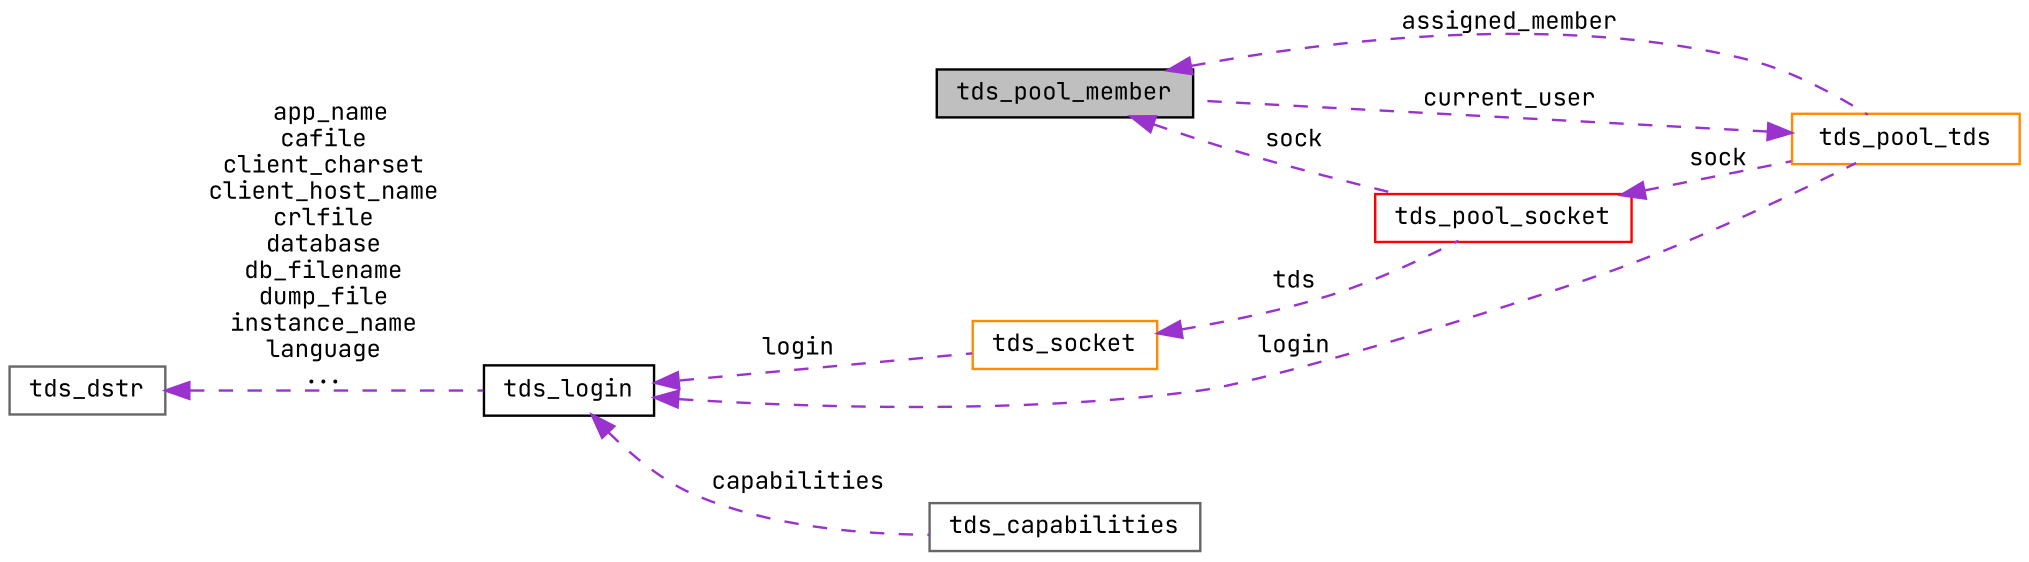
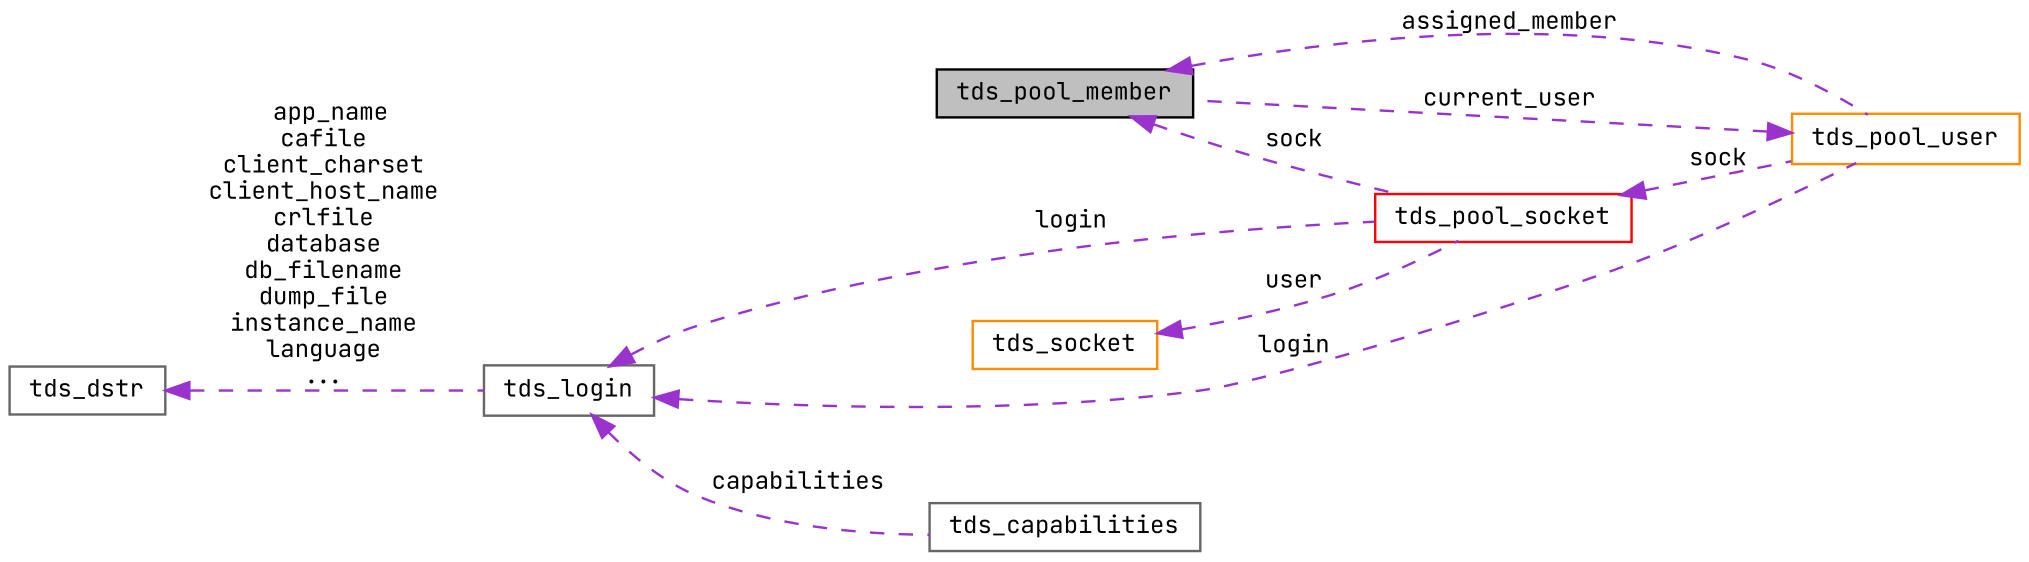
(1906, 139) -> (1906, 139)
(1288, 282) -> (1288, 282)
(826, 367) -> (997, 259)
(569, 391) -> (569, 391)
